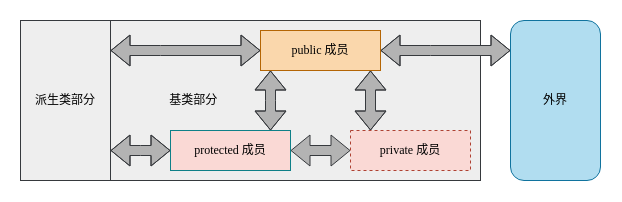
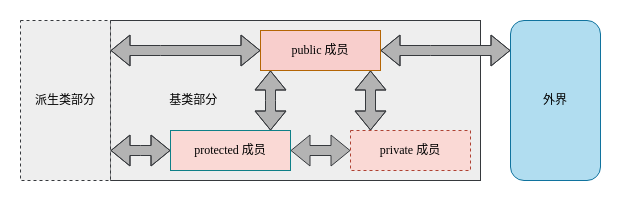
(321, 51) -> (321, 51)
(66, 101) -> (66, 101)
